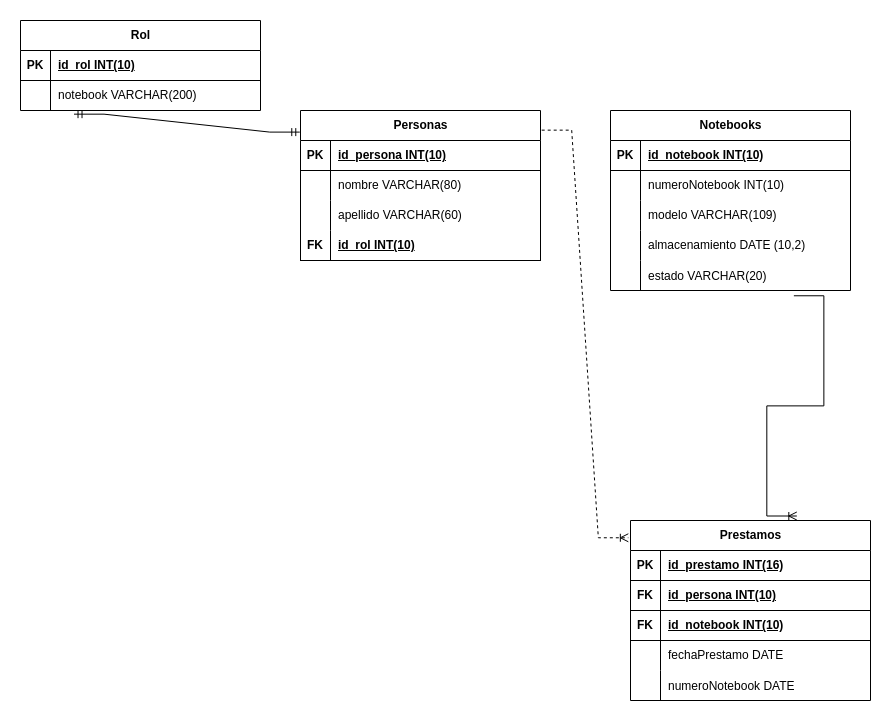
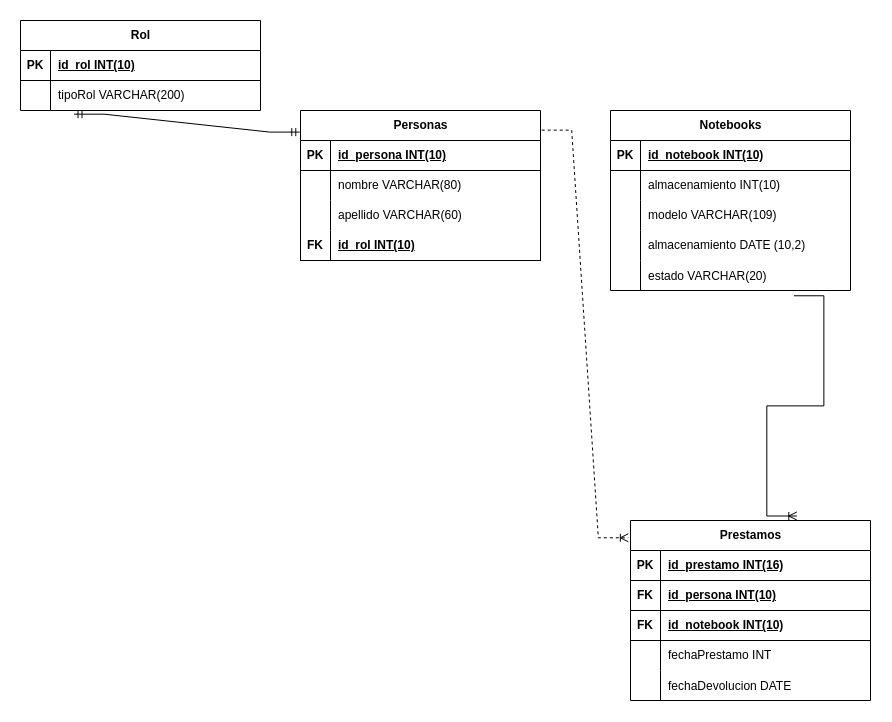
(128, 96) -> (121, 96)
(721, 186) -> (718, 186)
(727, 656) -> (724, 656)
(730, 686) -> (731, 686)
